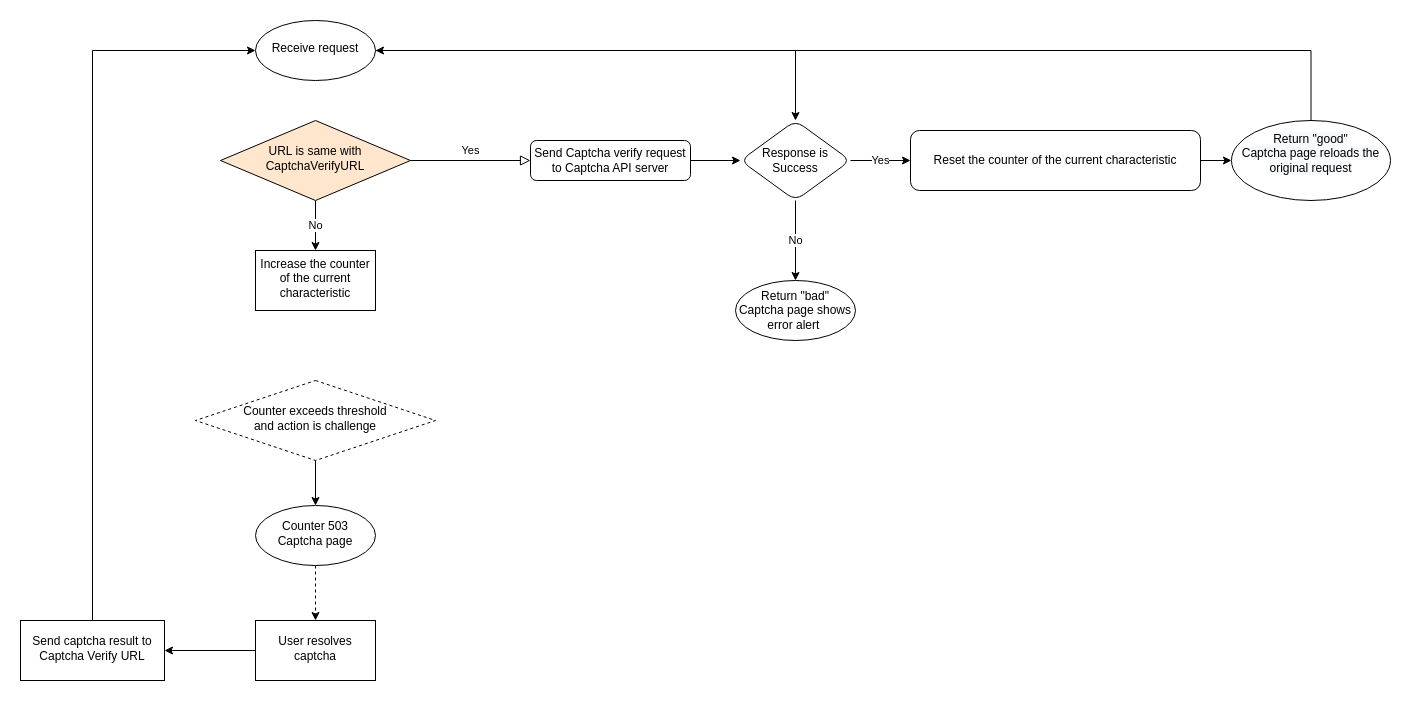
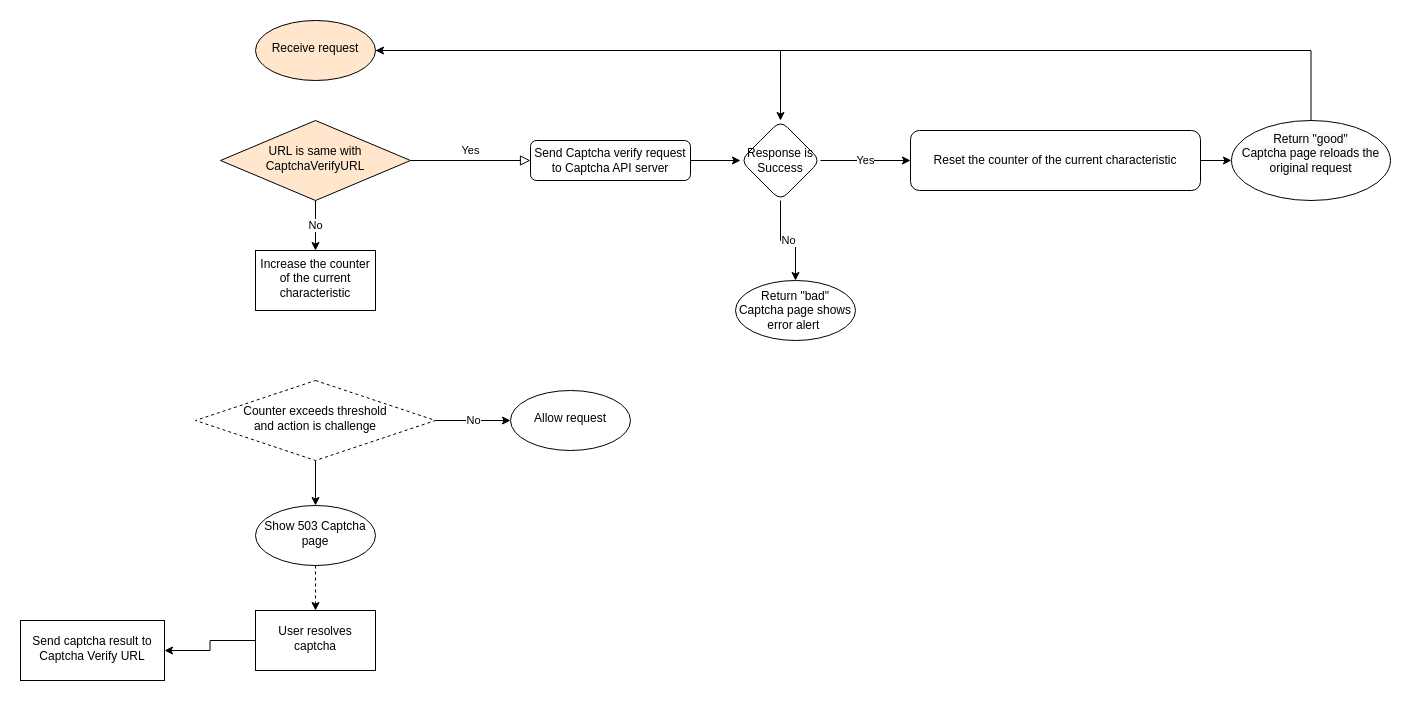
(316, 51) -> (316, 51)
(796, 161) -> (781, 161)
(93, 258) -> none
none -> (470, 421)
none -> (571, 421)
(316, 534) -> (316, 534)
(316, 651) -> (316, 641)
